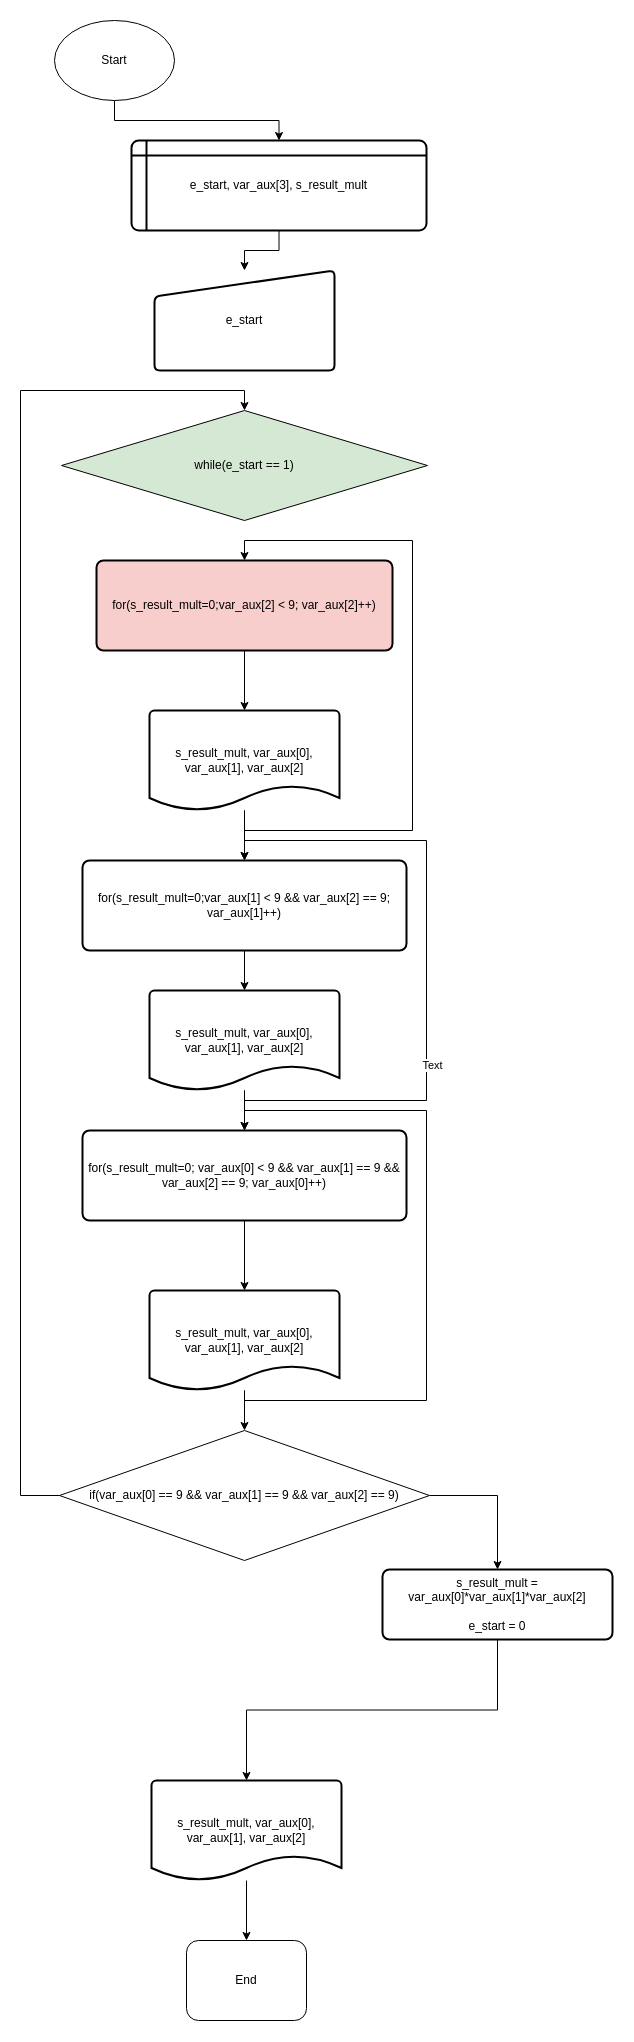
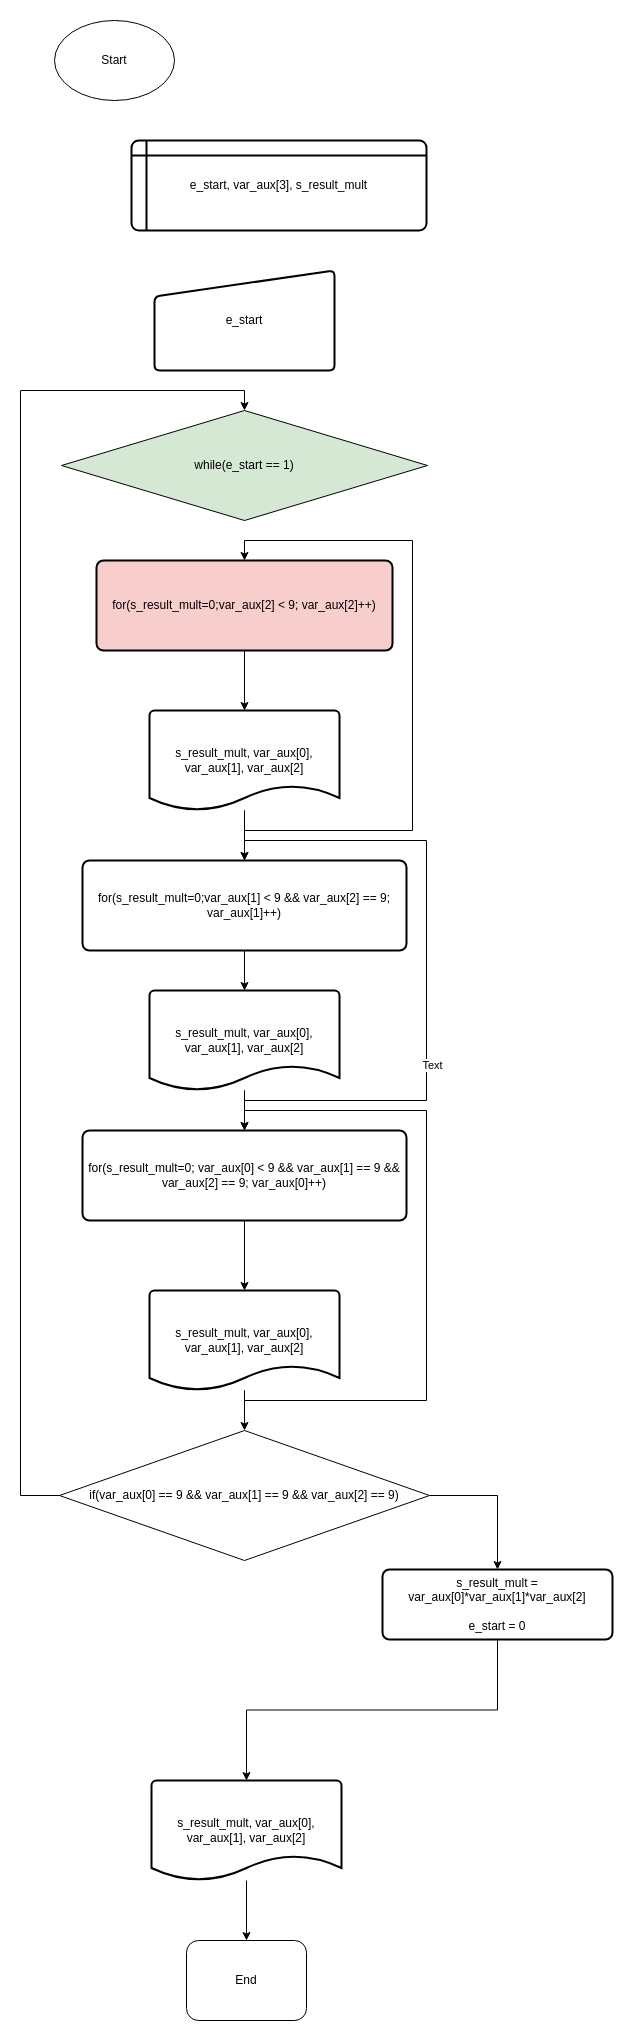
(193, 121) -> none
(266, 251) -> none
